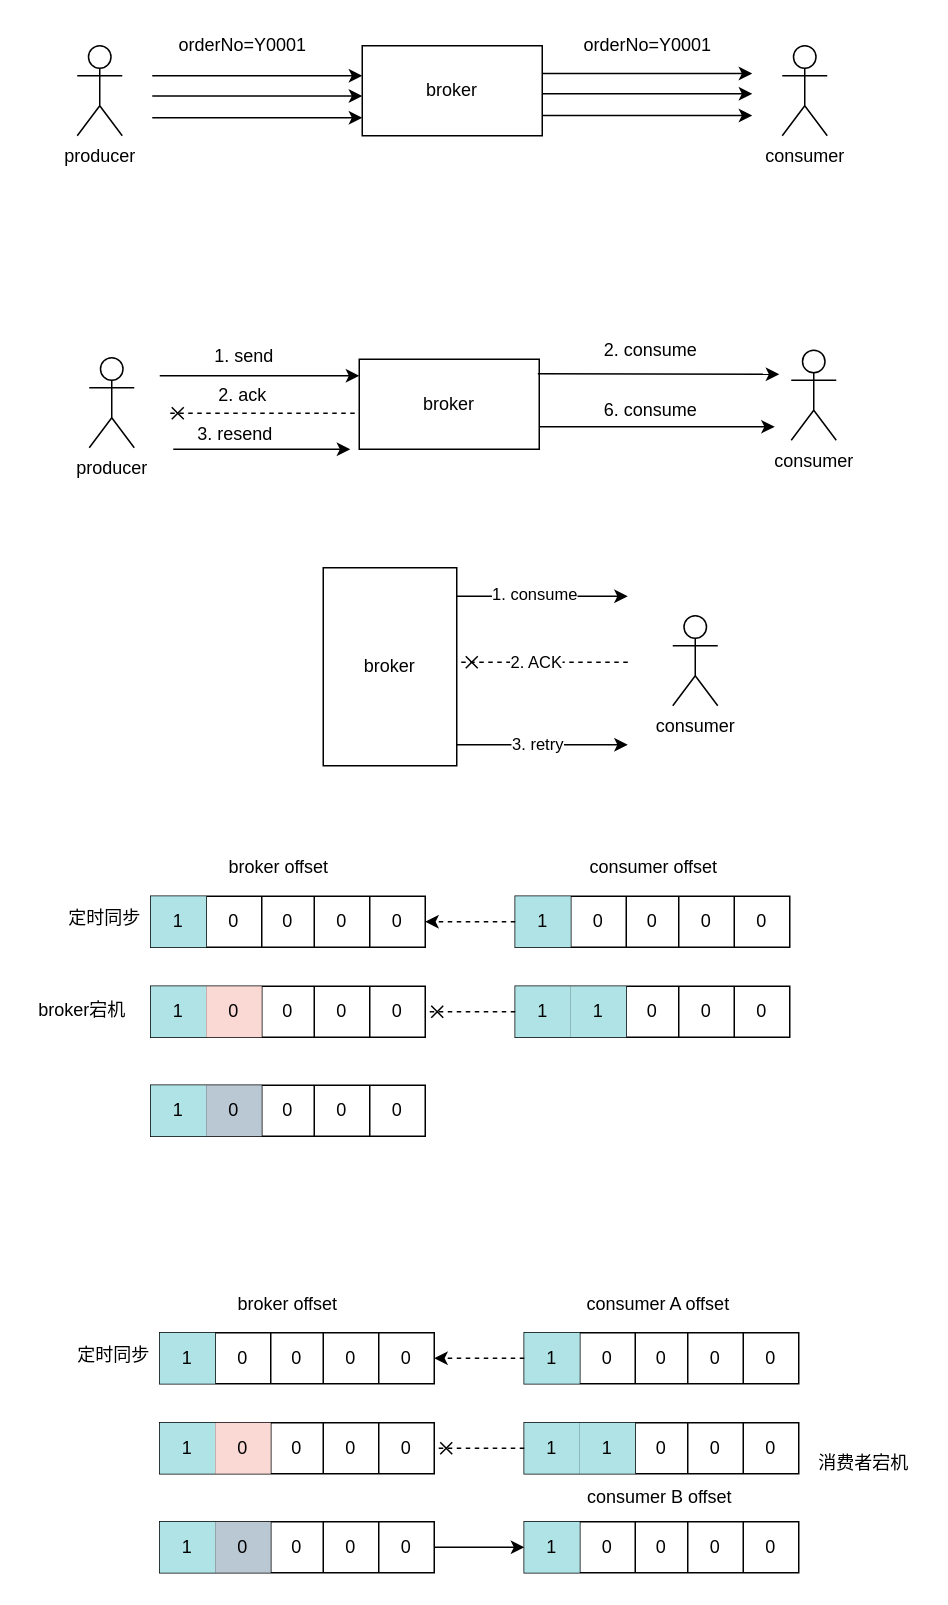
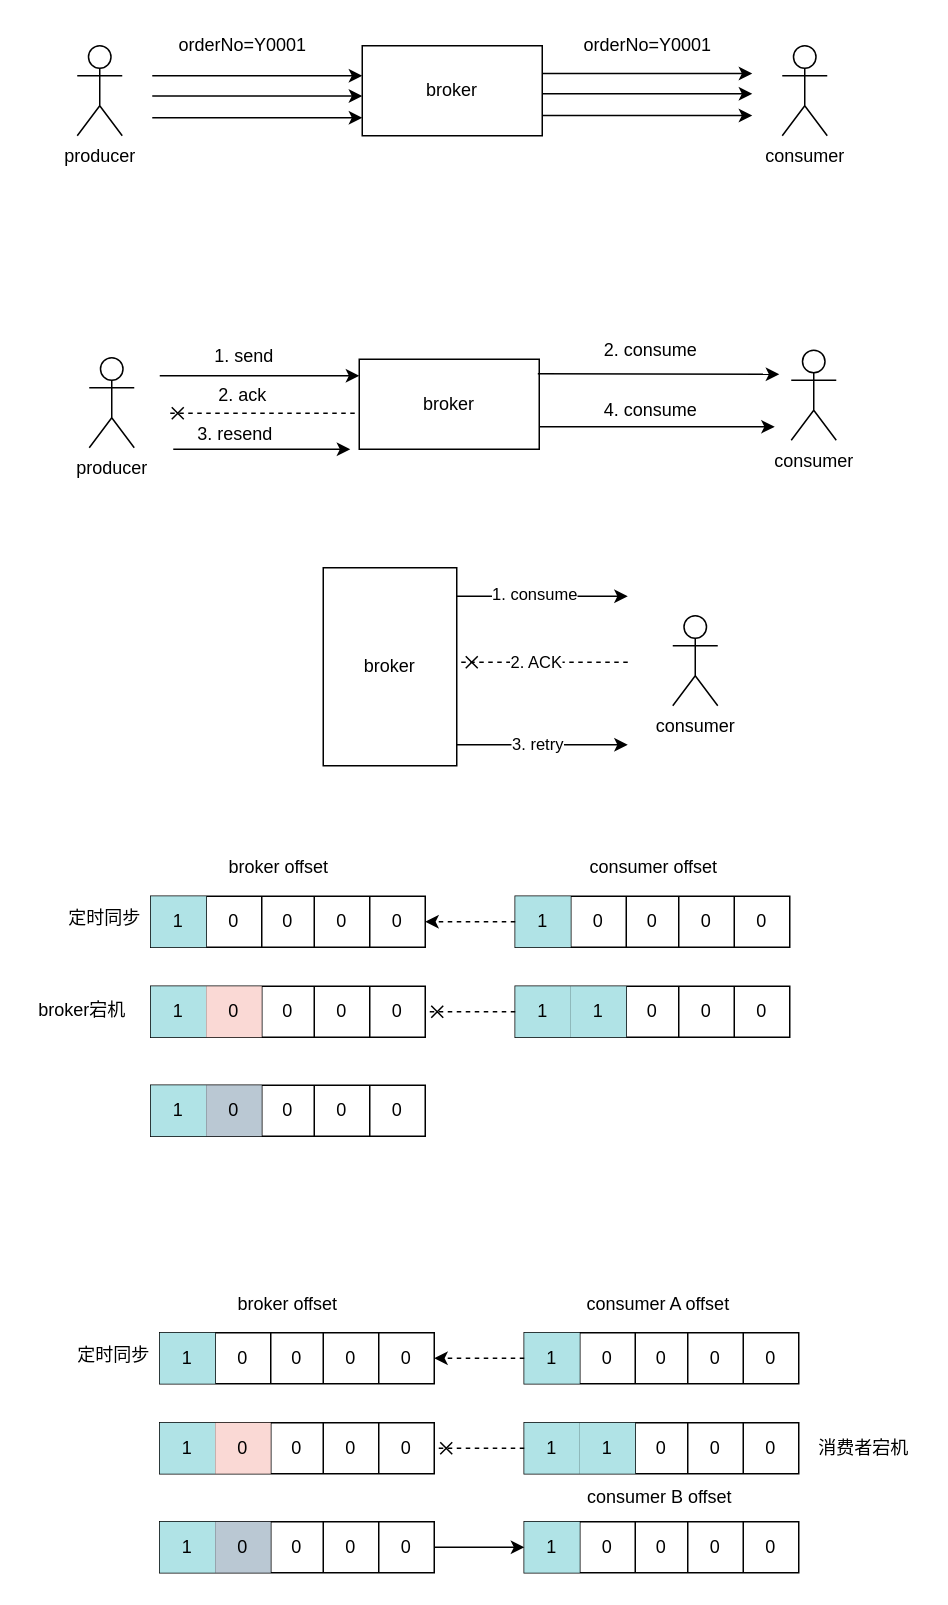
(651, 410) -> (651, 410)
(863, 1463) -> (863, 1448)
